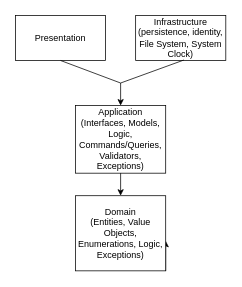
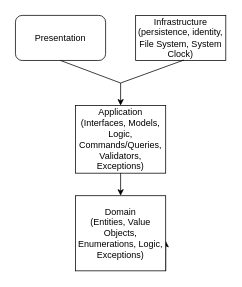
(60, 38) -> (60, 38)
